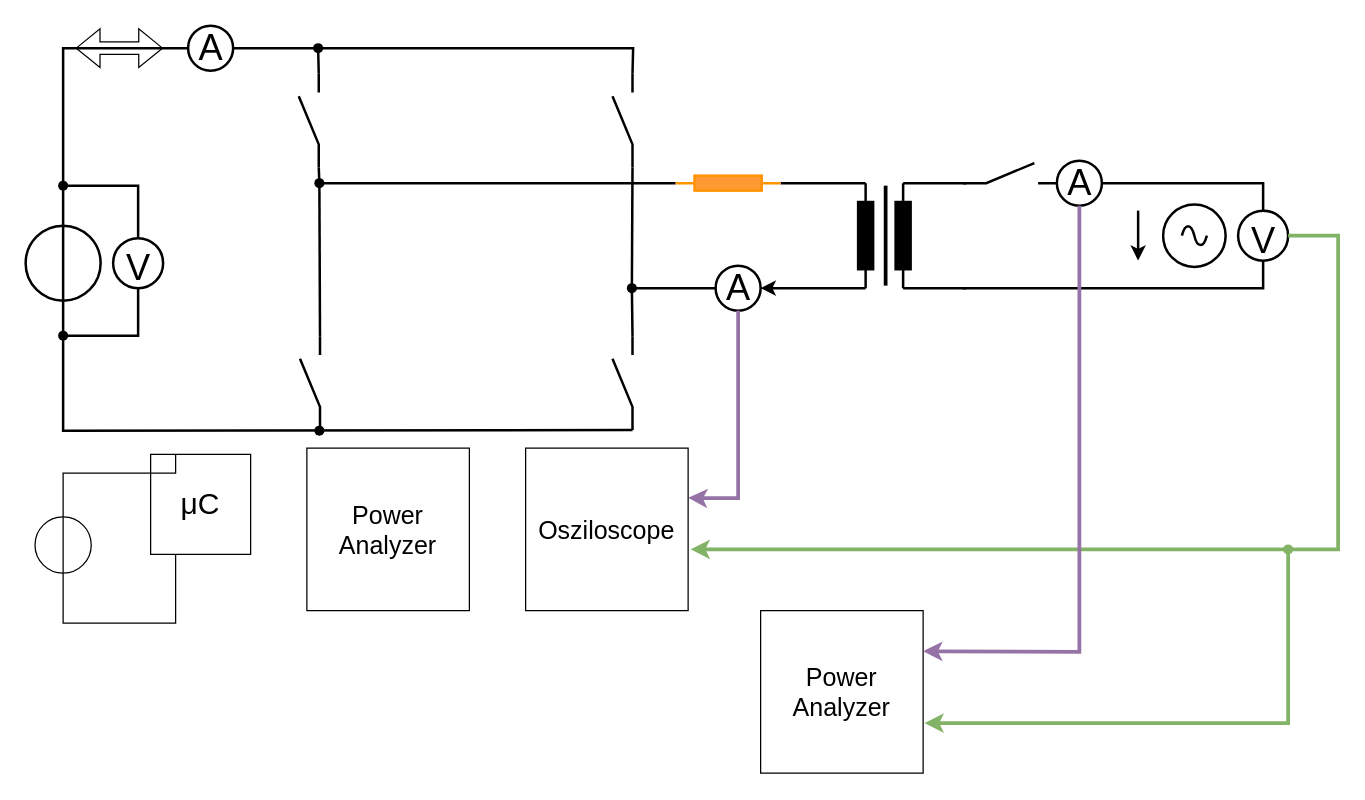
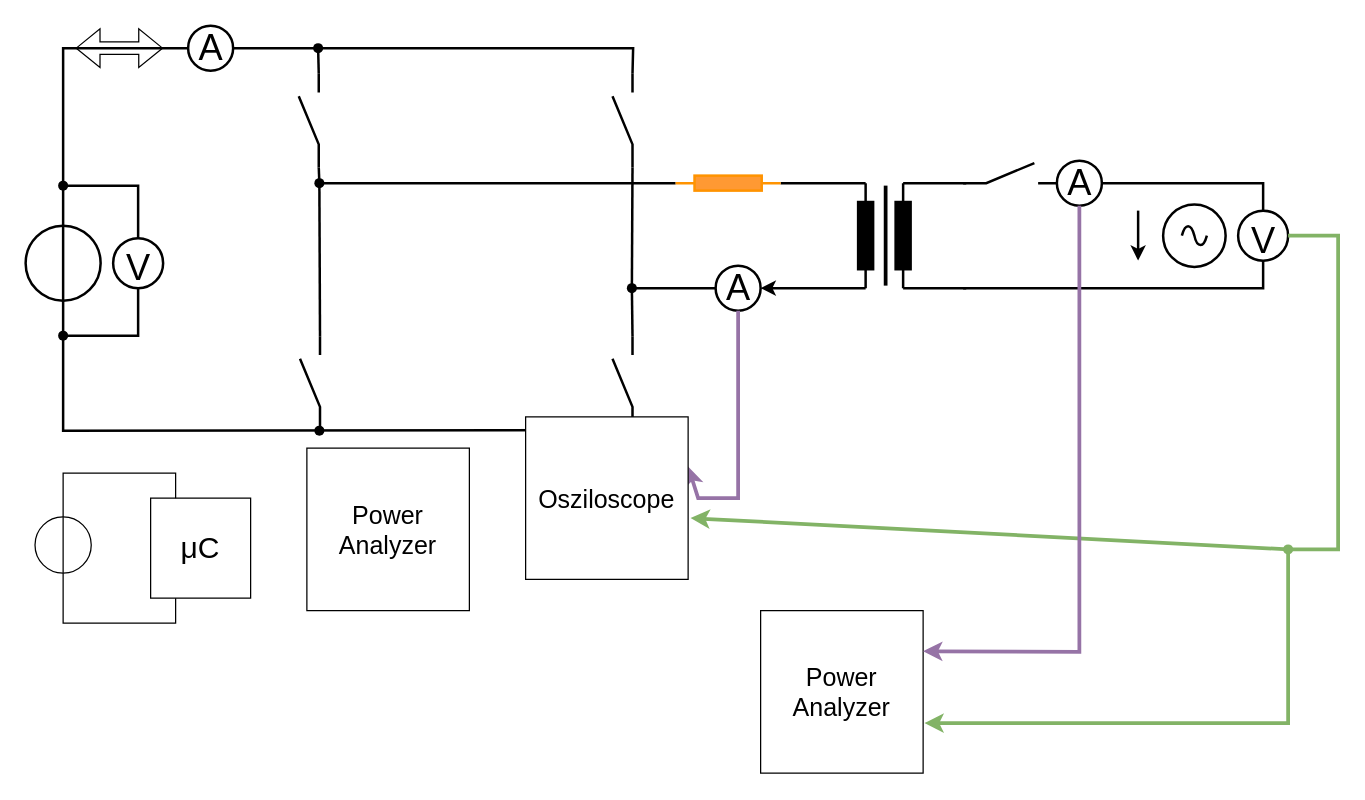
(201, 504) -> (201, 548)
(607, 529) -> (607, 498)
